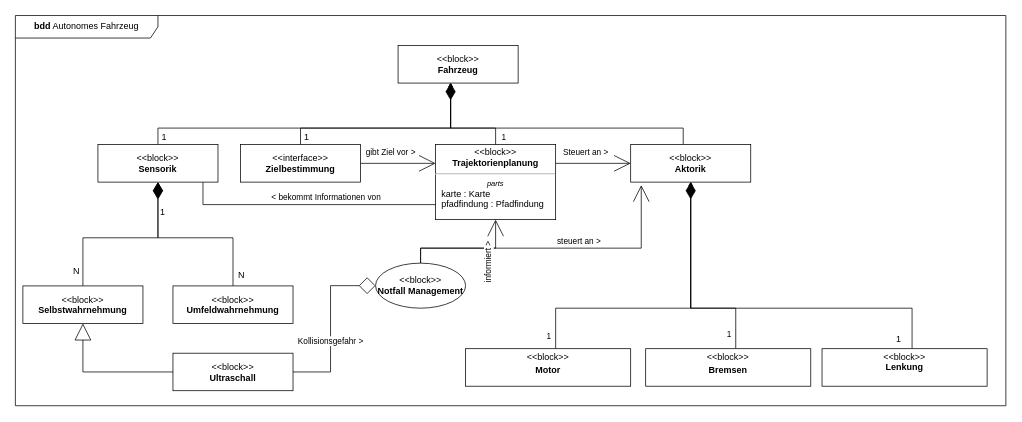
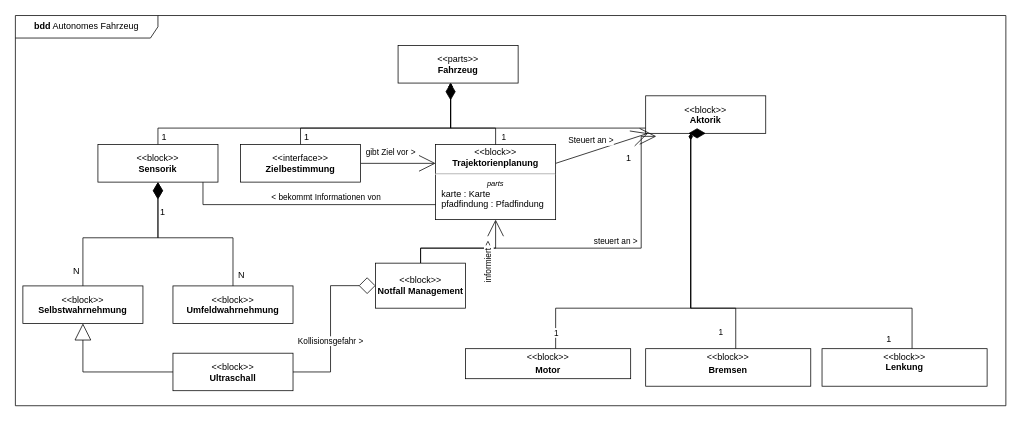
(458, 45) -> (458, 45)
(690, 163) -> (705, 114)
(420, 285) -> (420, 285)
(548, 367) -> (548, 363)
